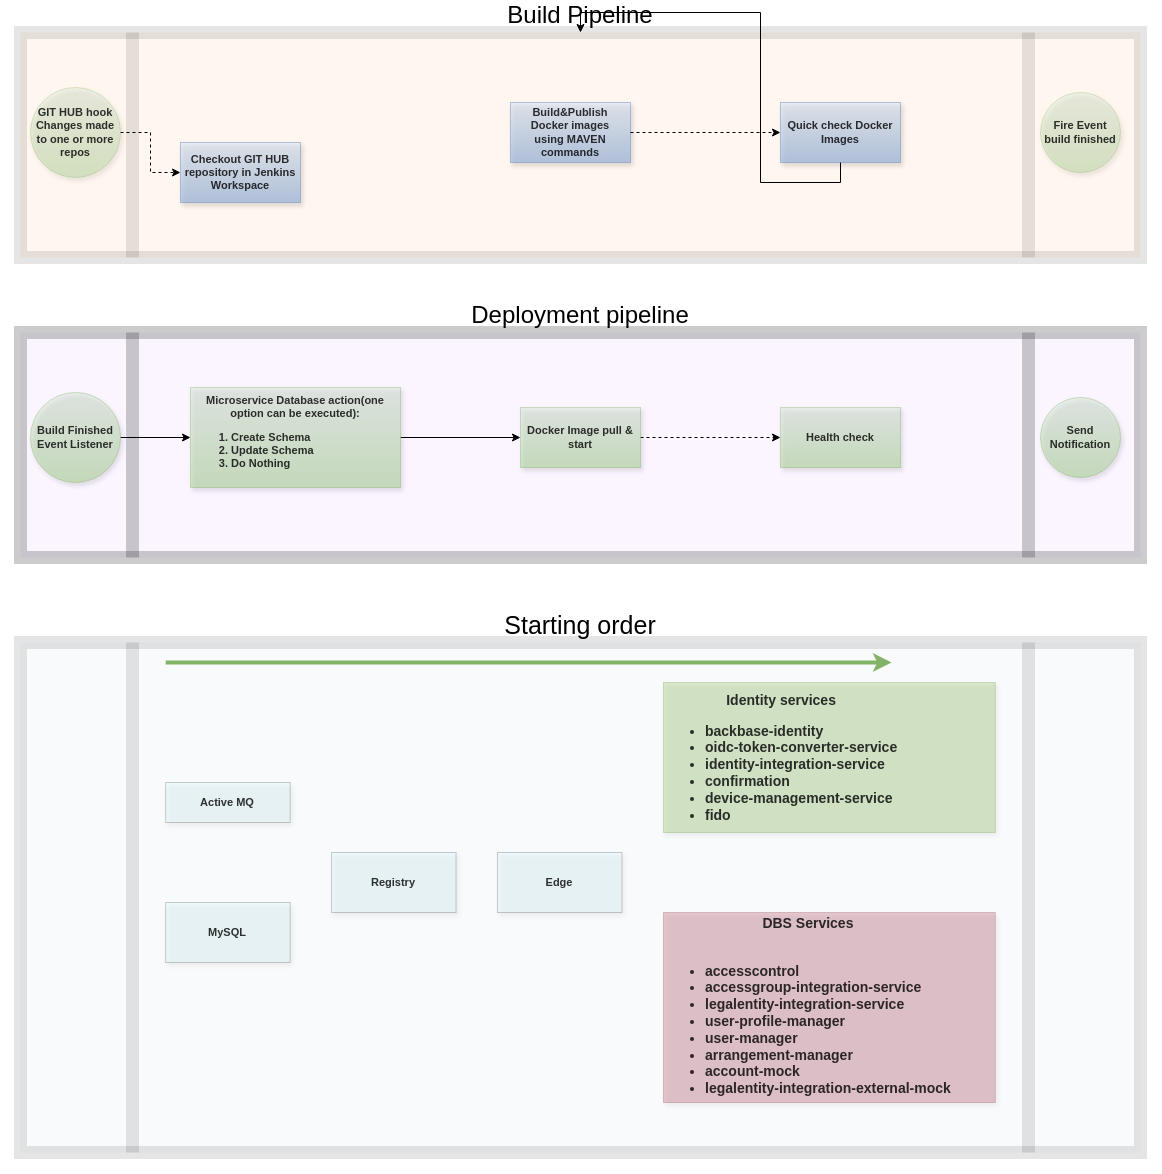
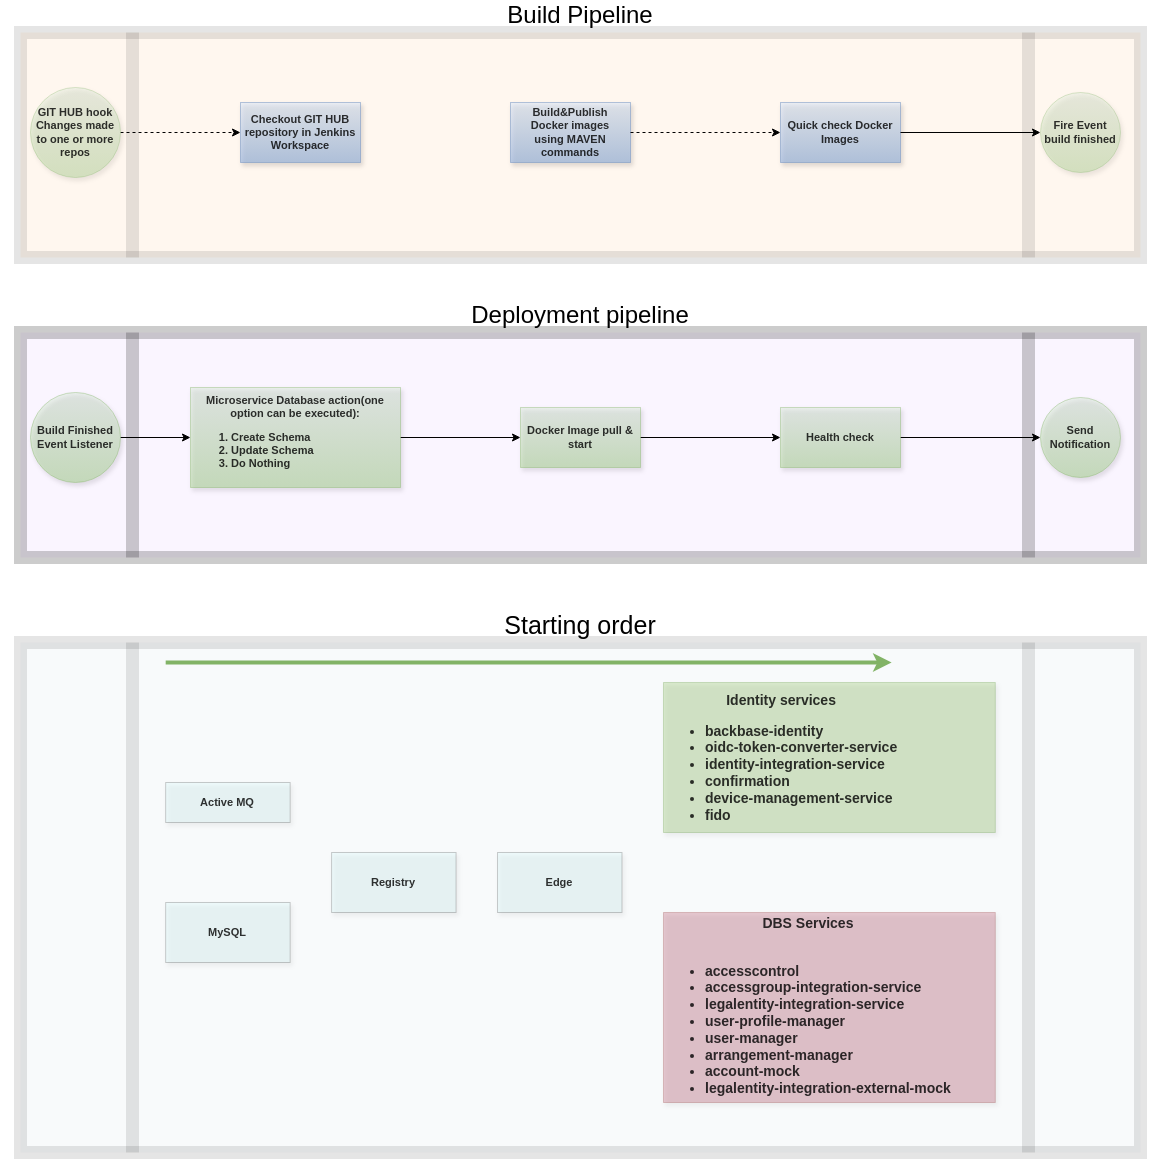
(761, 52) -> (967, 133)
(241, 173) -> (301, 133)
(708, 438) -> (708, 438)
none -> (967, 438)
